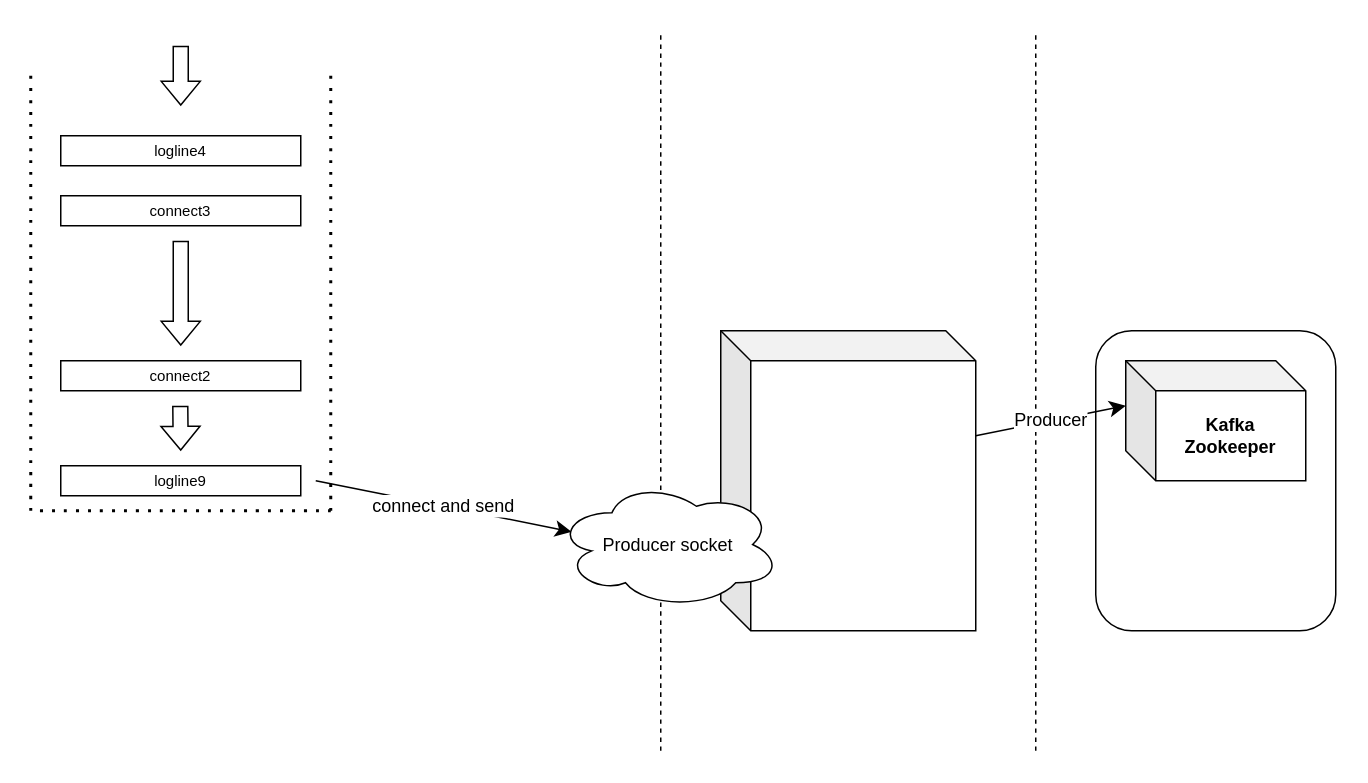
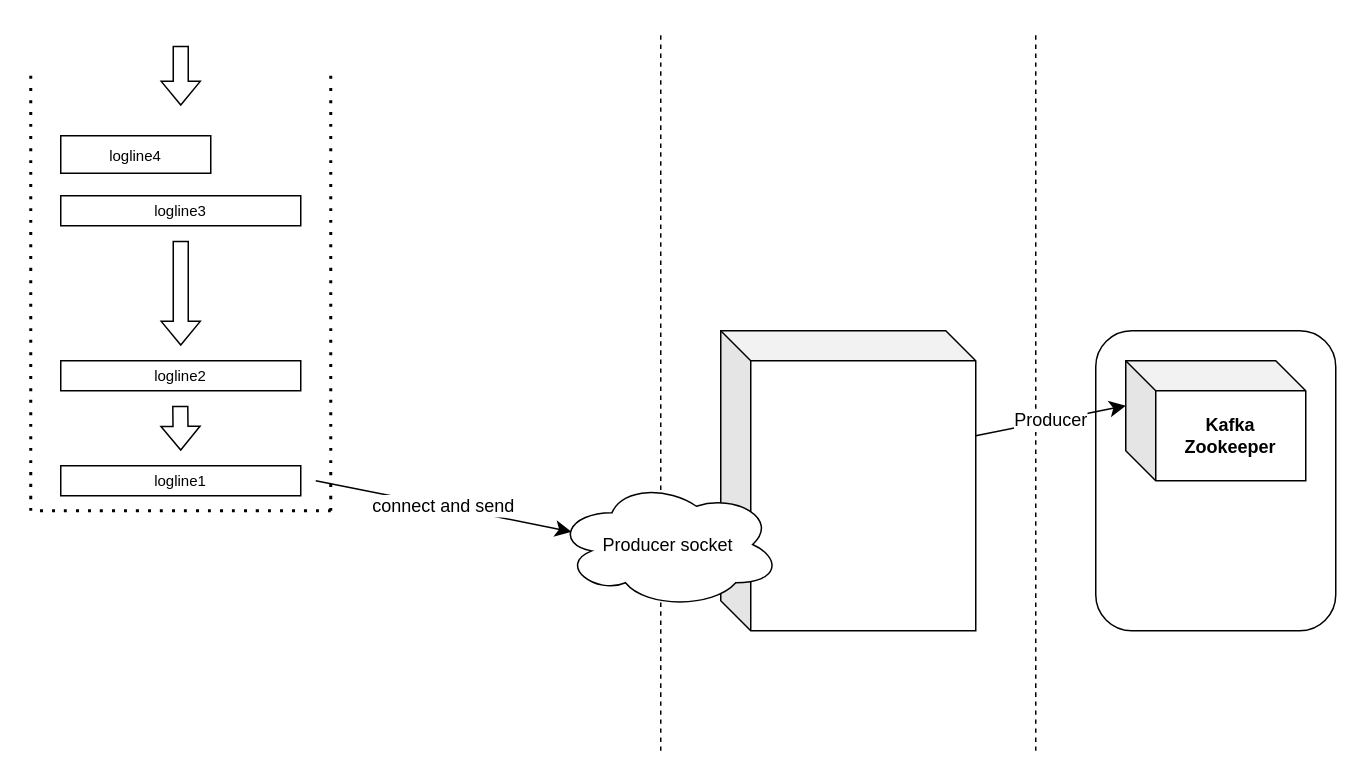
(181, 151) -> (136, 155)
(181, 211) -> (181, 211)
(181, 376) -> (181, 376)
(181, 481) -> (181, 481)
